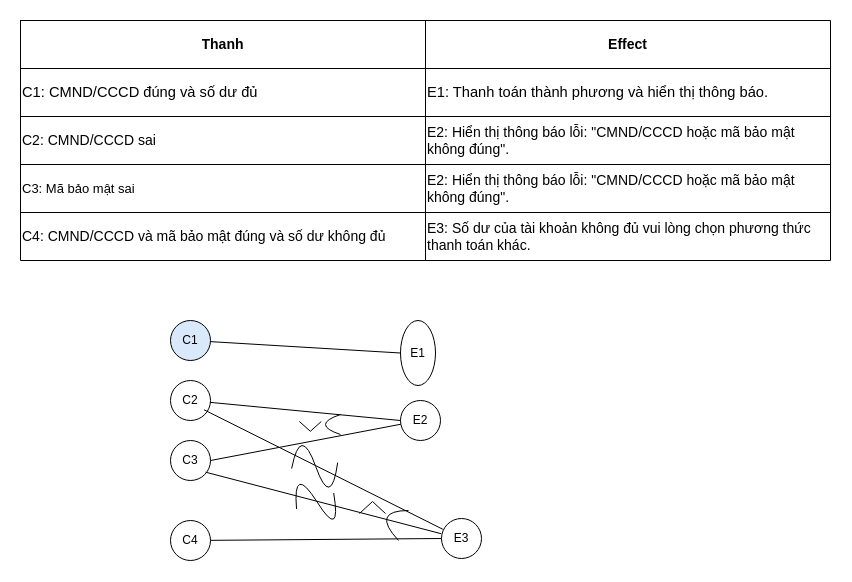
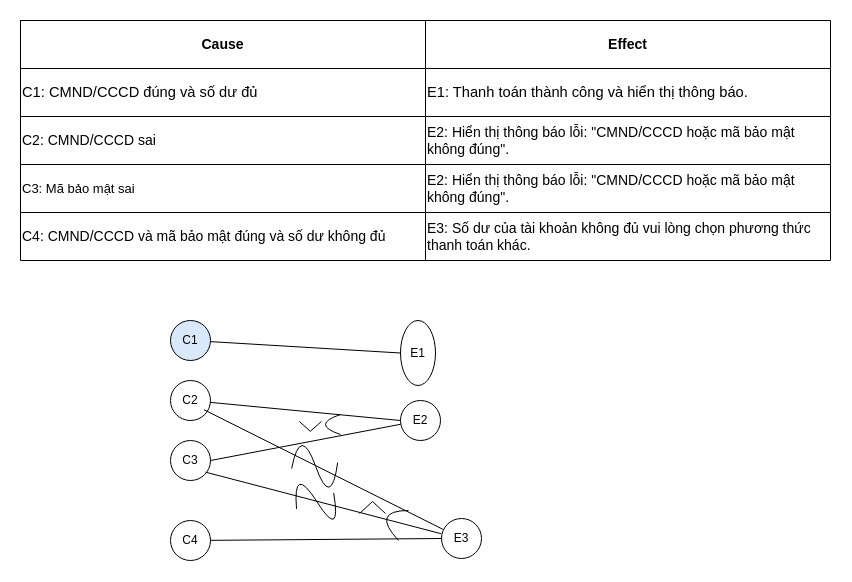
(223, 45) -> (223, 45)
(577, 93) -> (570, 93)
